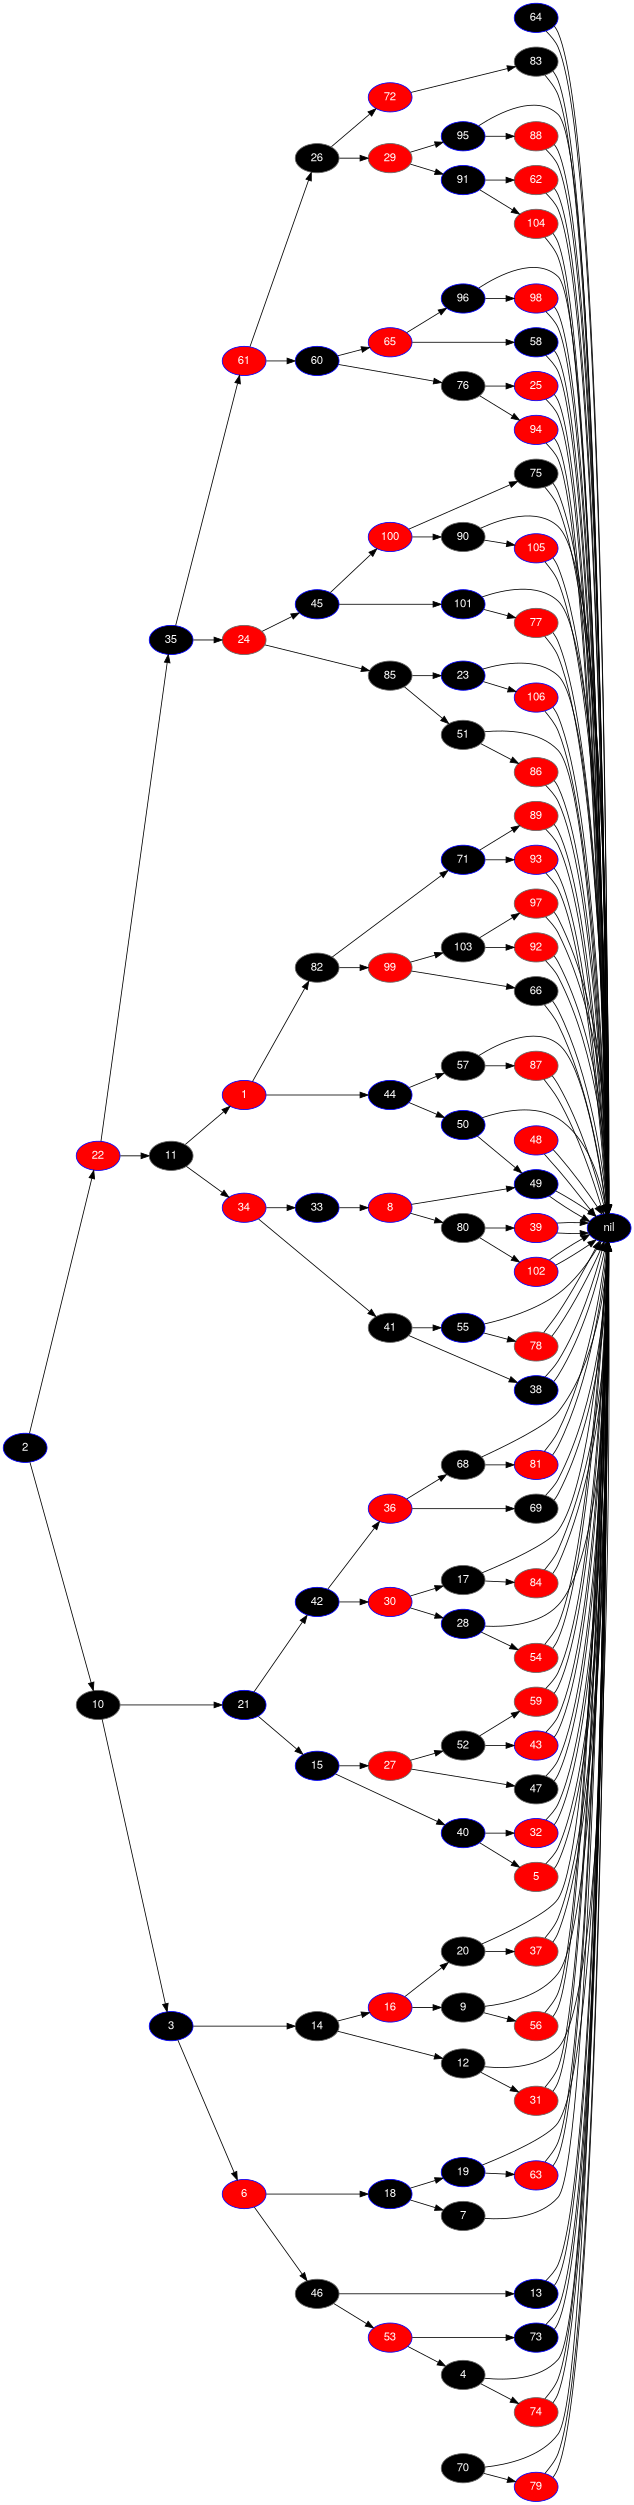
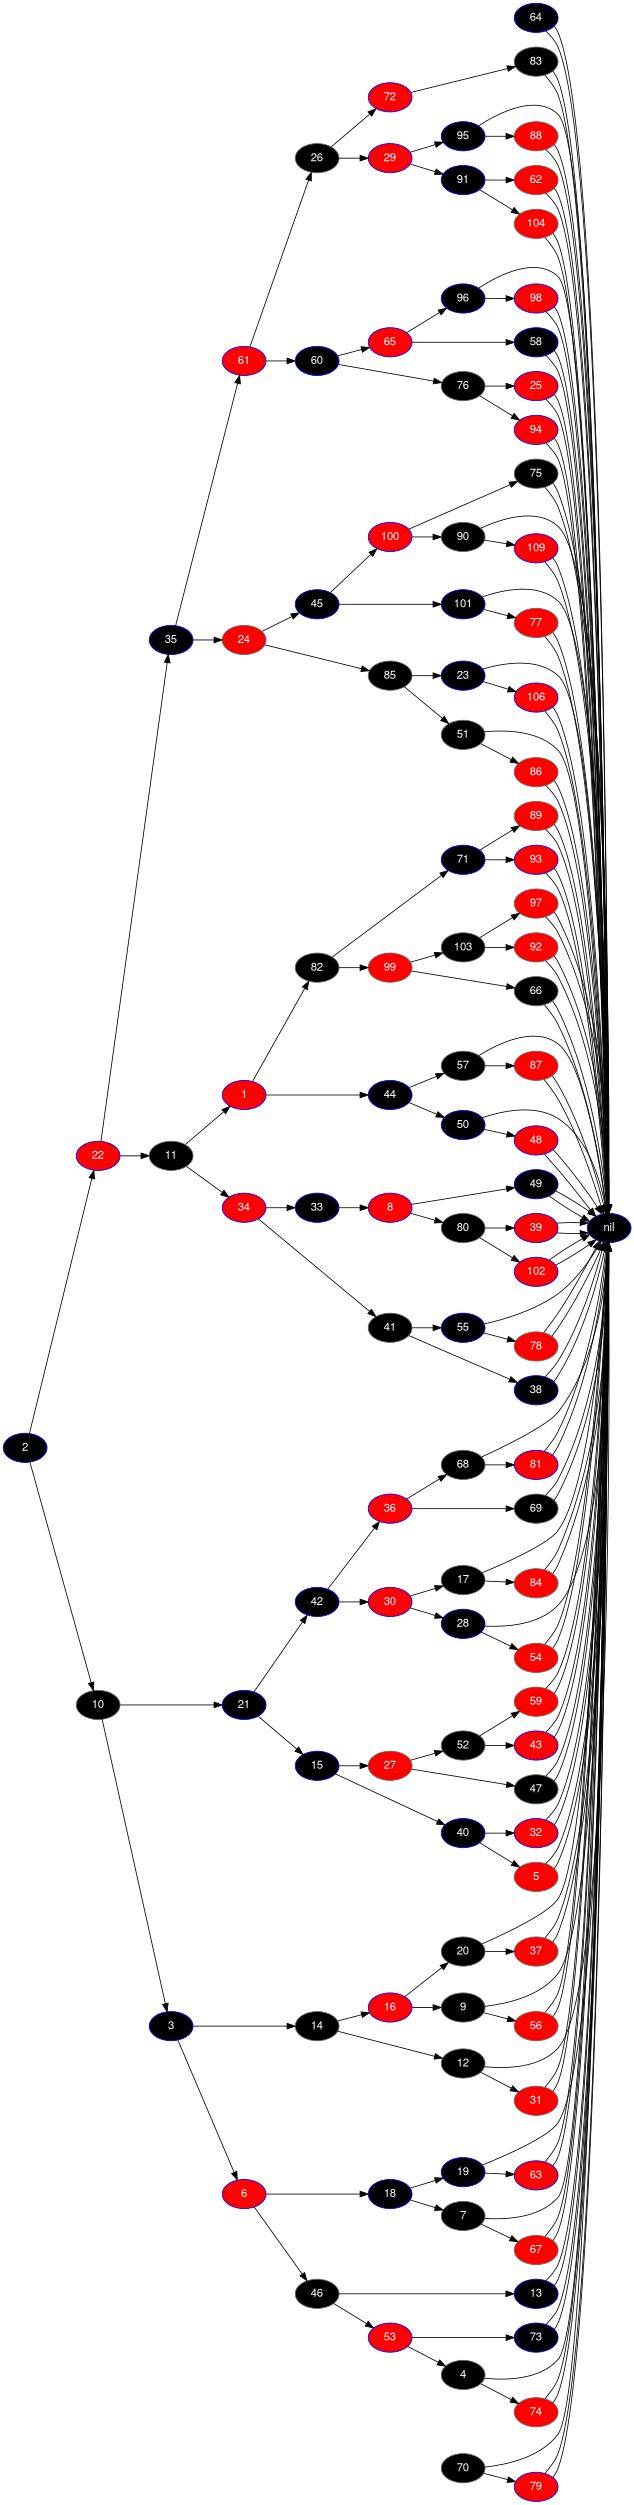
(390, 158) -> (390, 158)
(536, 548) -> (536, 548)
(496, 1152) -> (496, 1132)
none -> (536, 2250)
